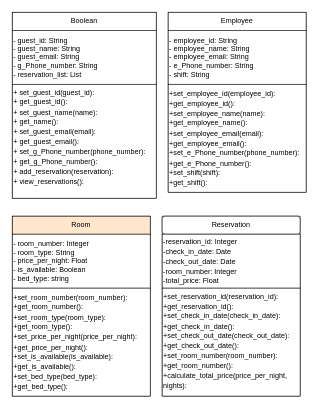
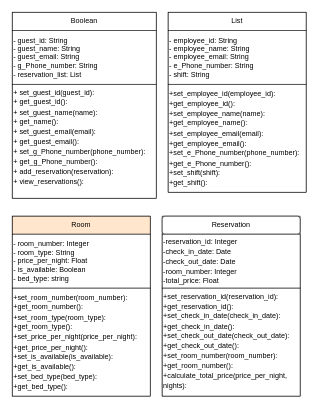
(237, 21) -> (237, 21)
